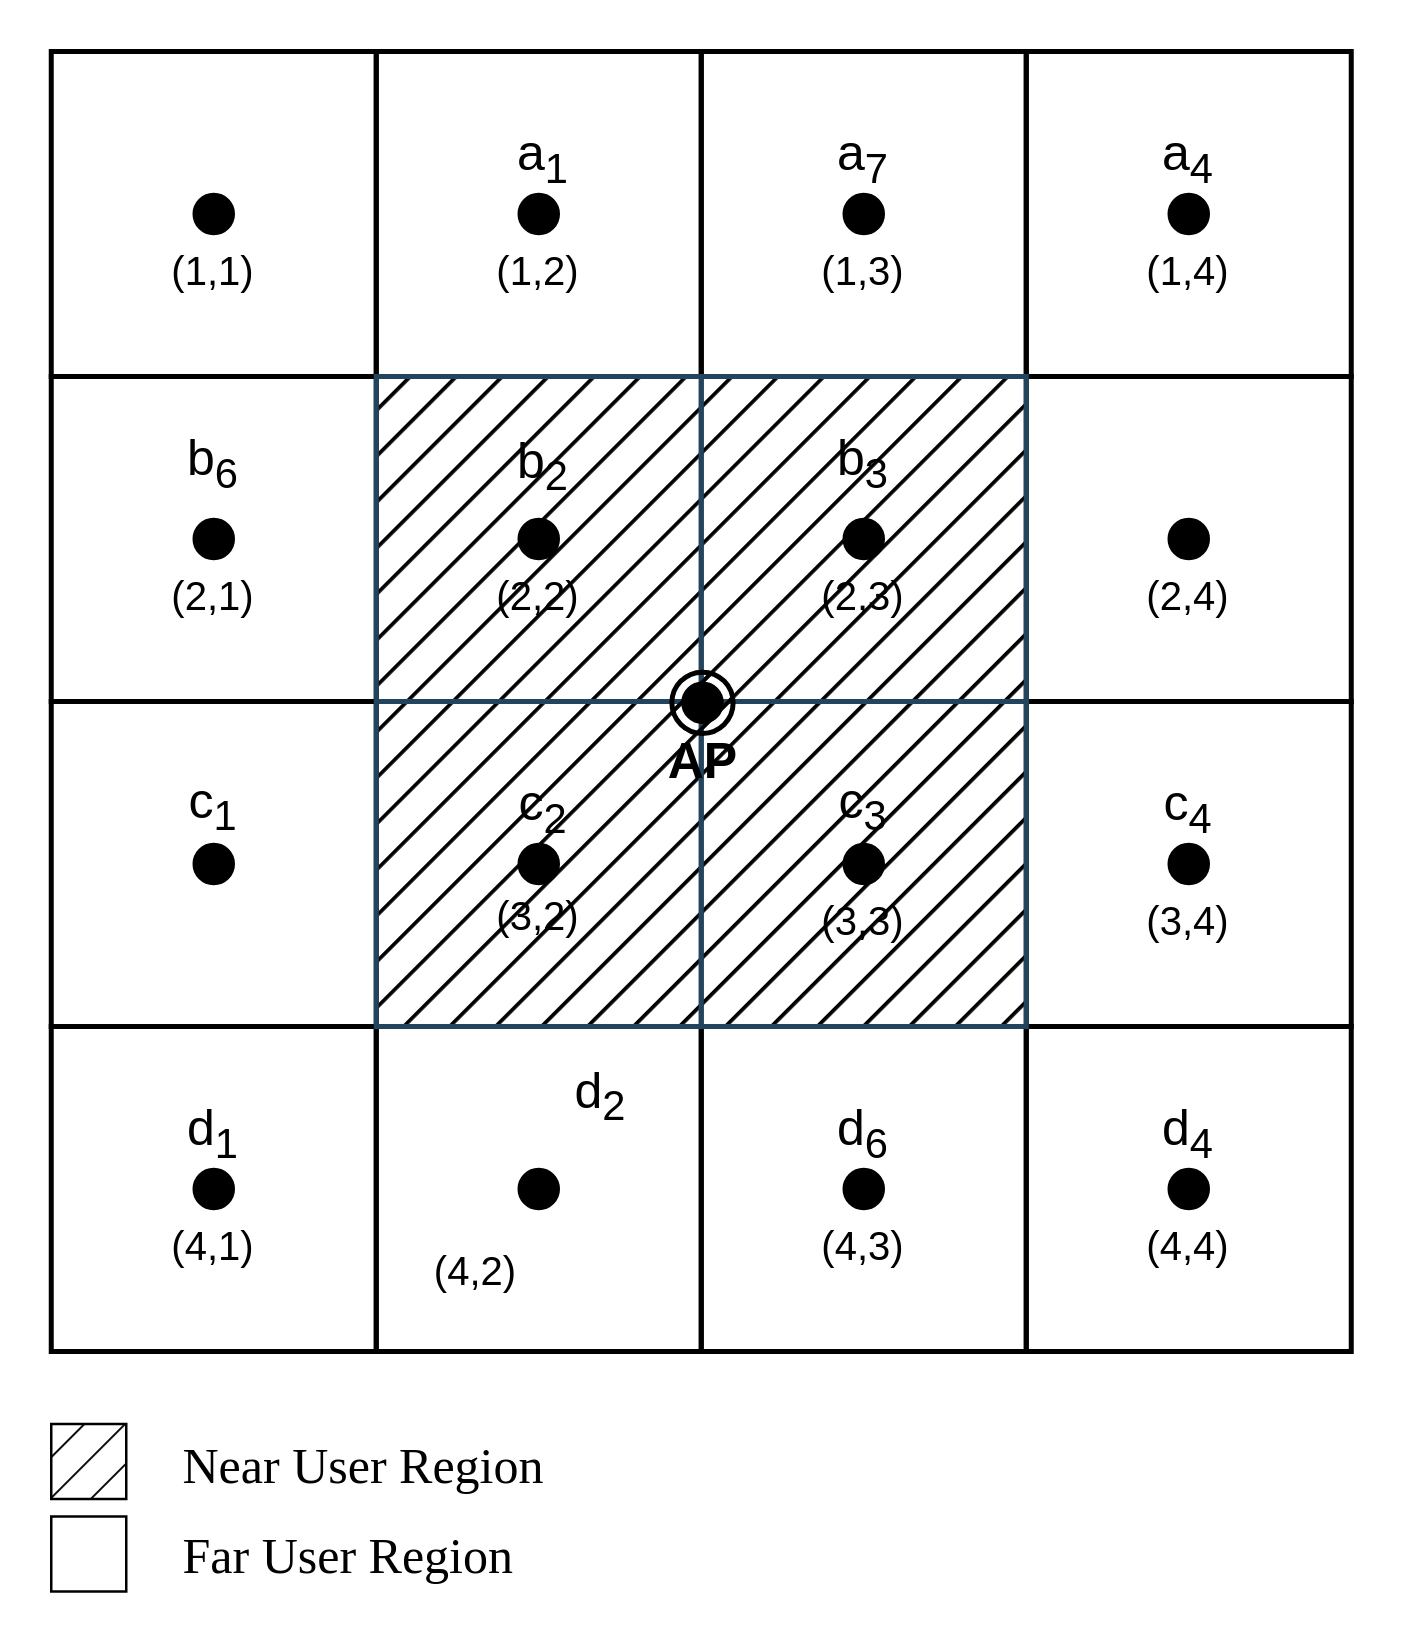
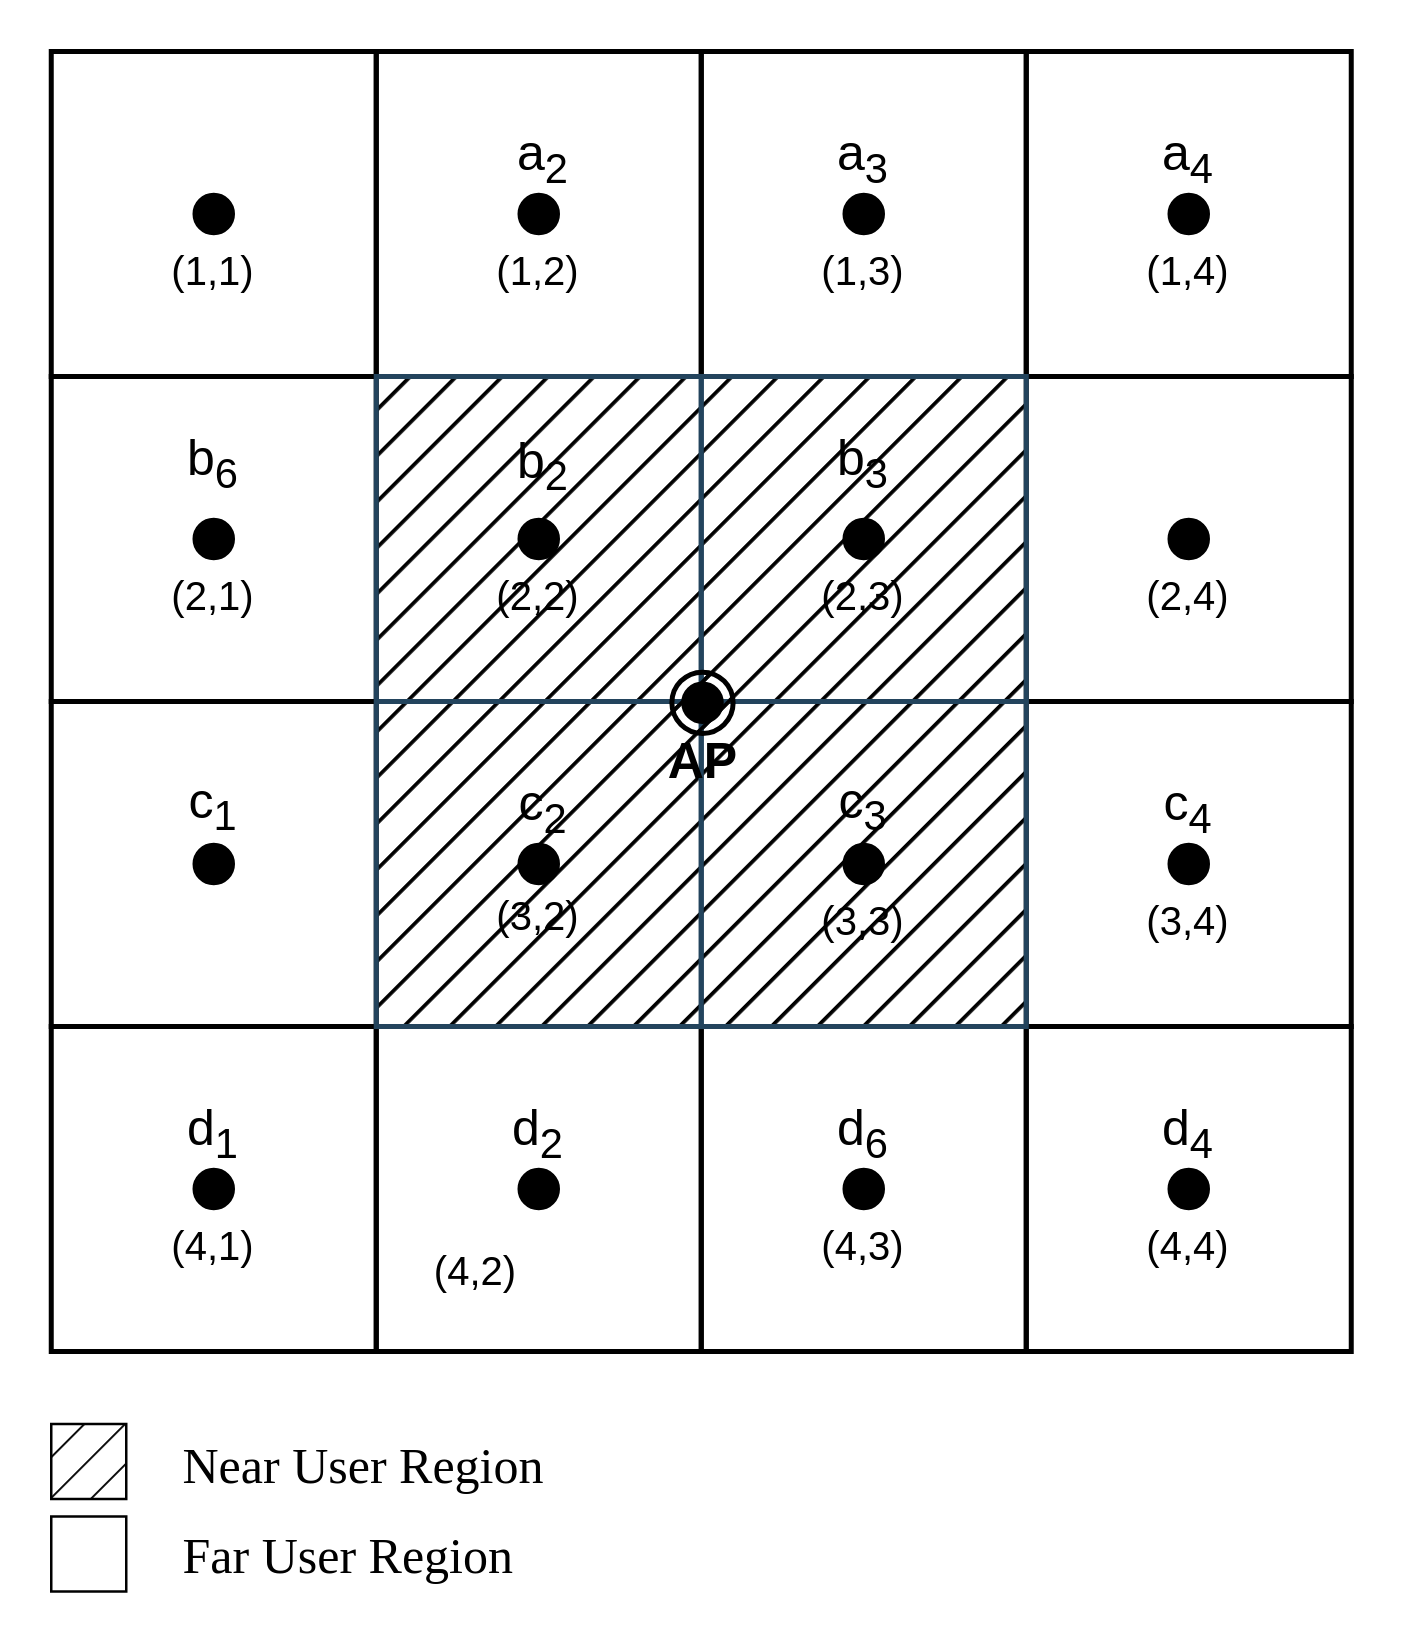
(544, 159) -> (544, 159)
(864, 159) -> (864, 159)
(601, 1095) -> (539, 1133)
